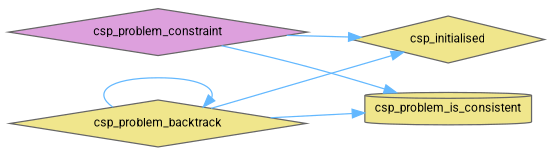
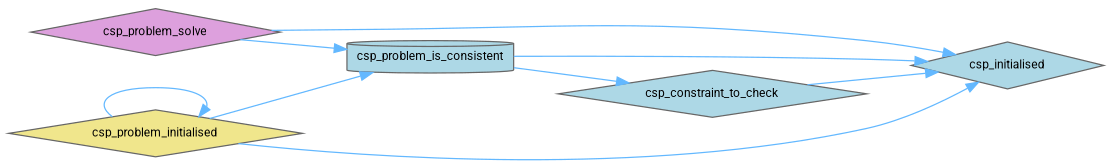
(158, 32) -> (156, 32)
(448, 40) -> (1008, 65)
none -> (714, 57)
none -> (712, 94)
(448, 109) -> (430, 57)
(158, 123) -> (156, 133)
